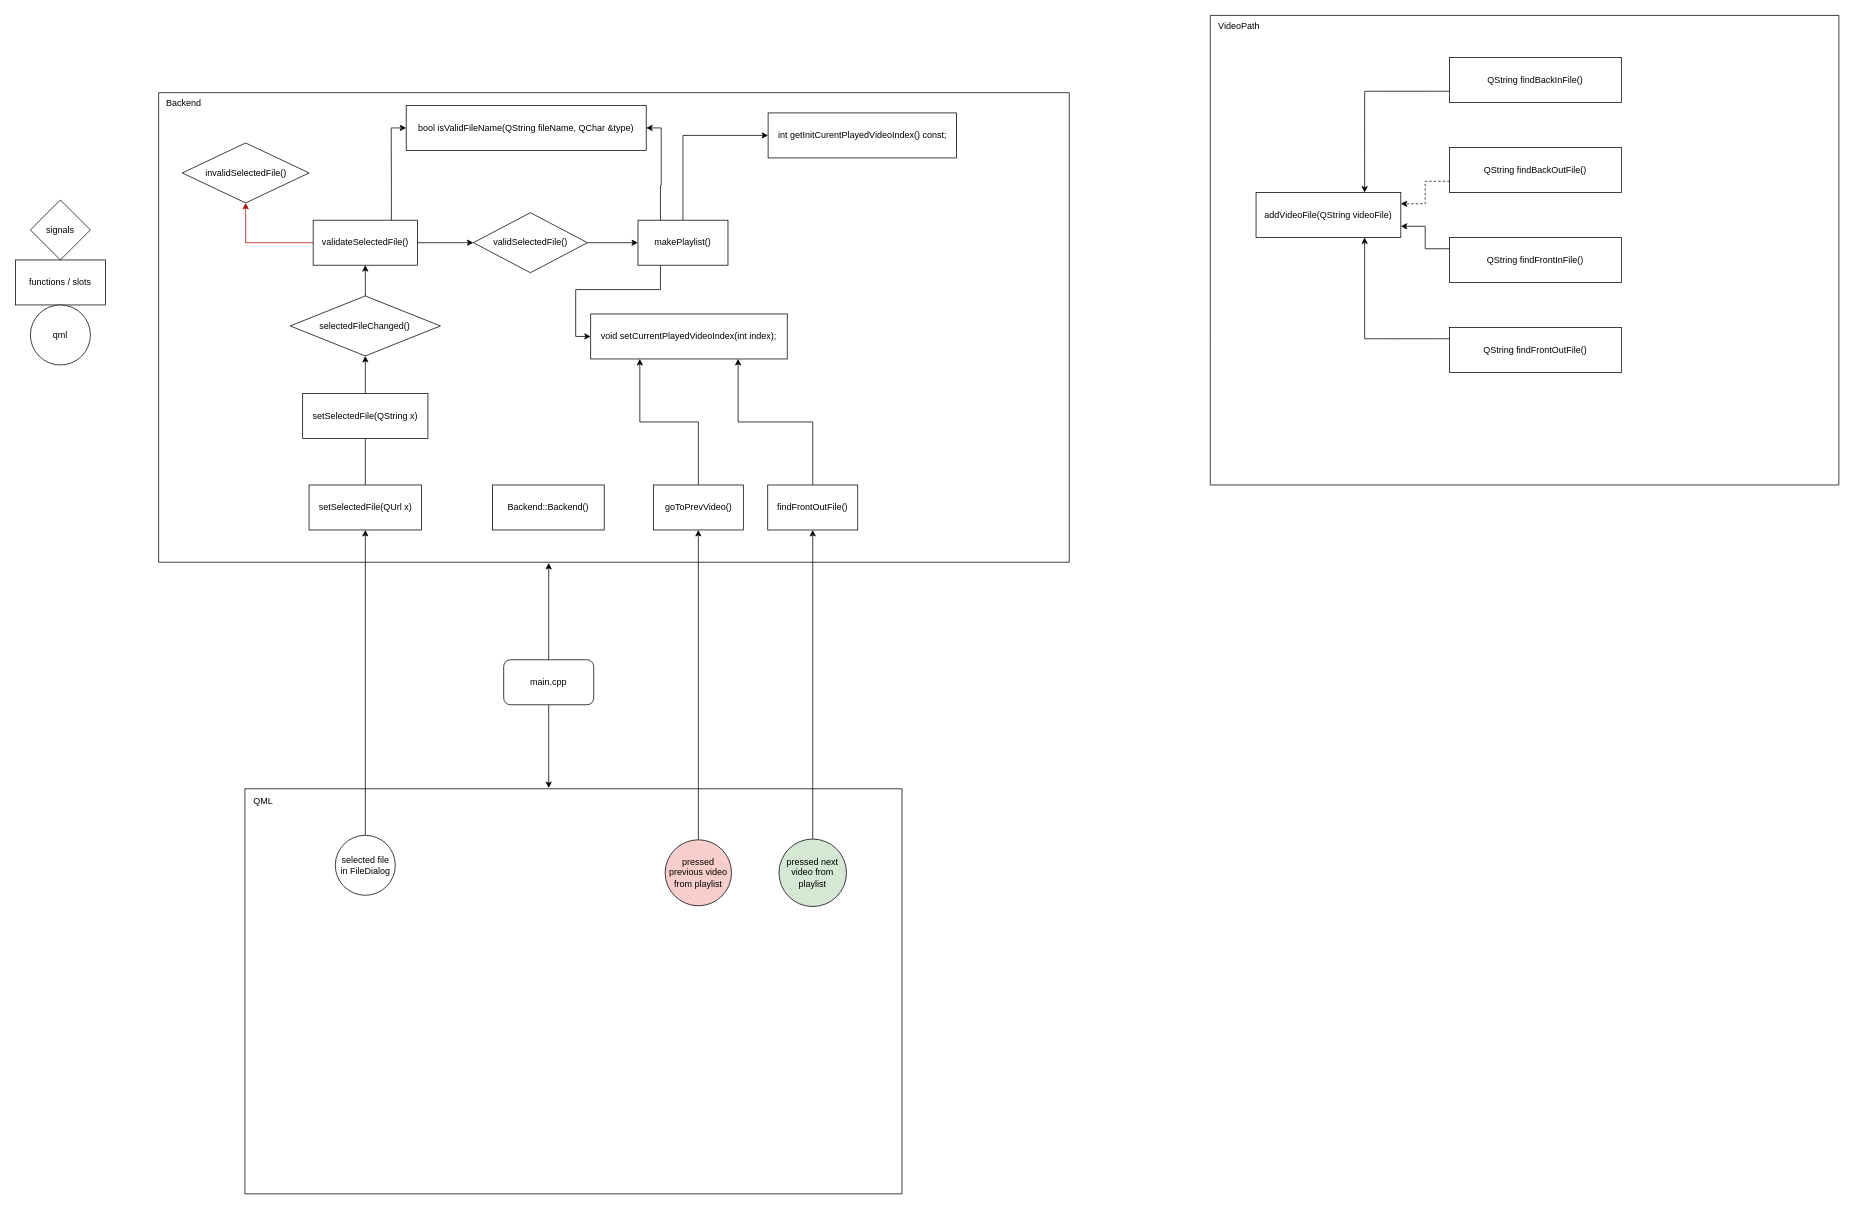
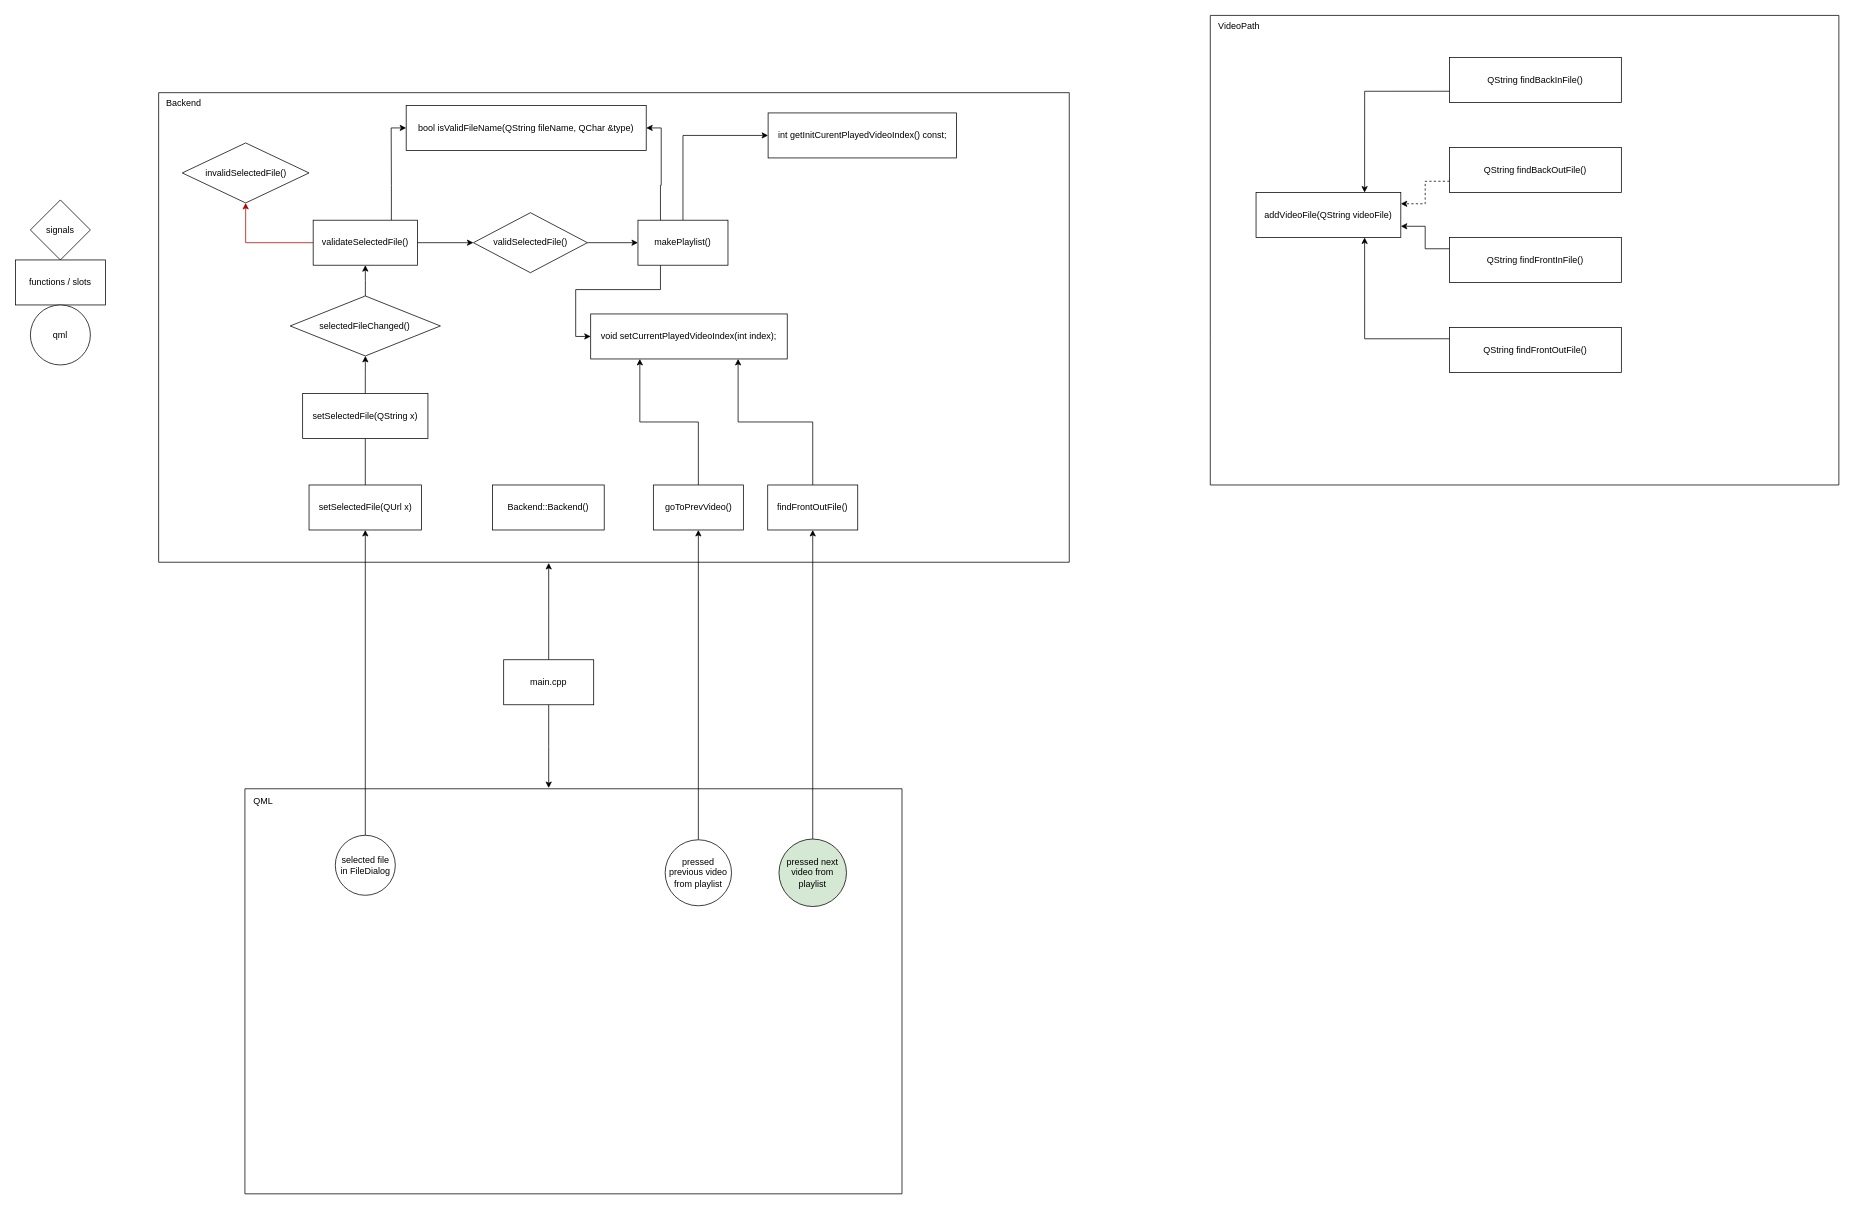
(549, 682) -> (549, 682)
(698, 873) -> (698, 873)
